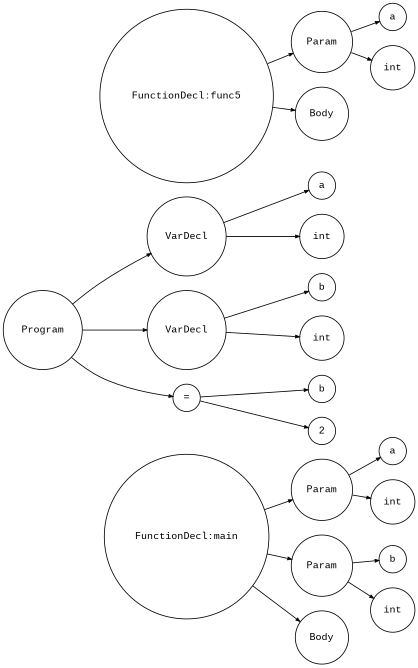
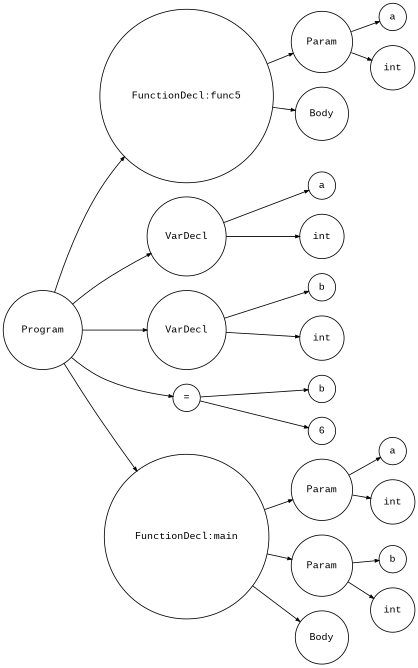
none -> (82, 223)
none -> (98, 416)
(322, 431) -> (322, 431)
